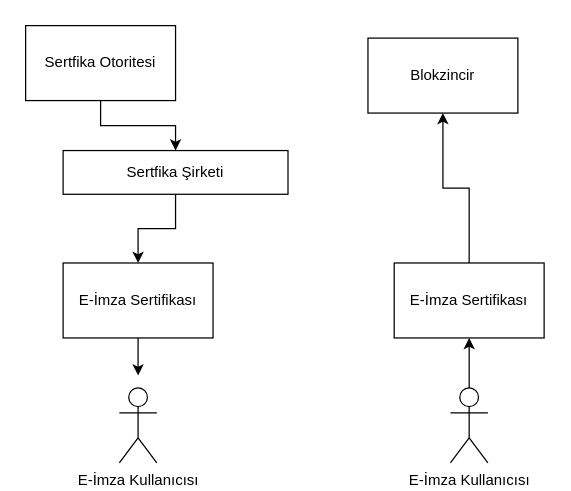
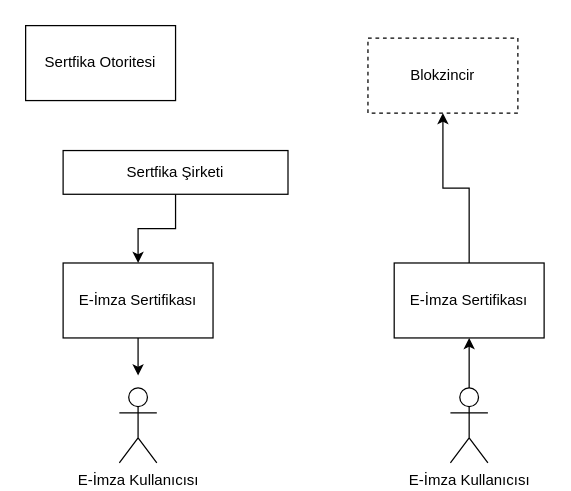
(443, 76) -> (443, 76)
(134, 126) -> none
